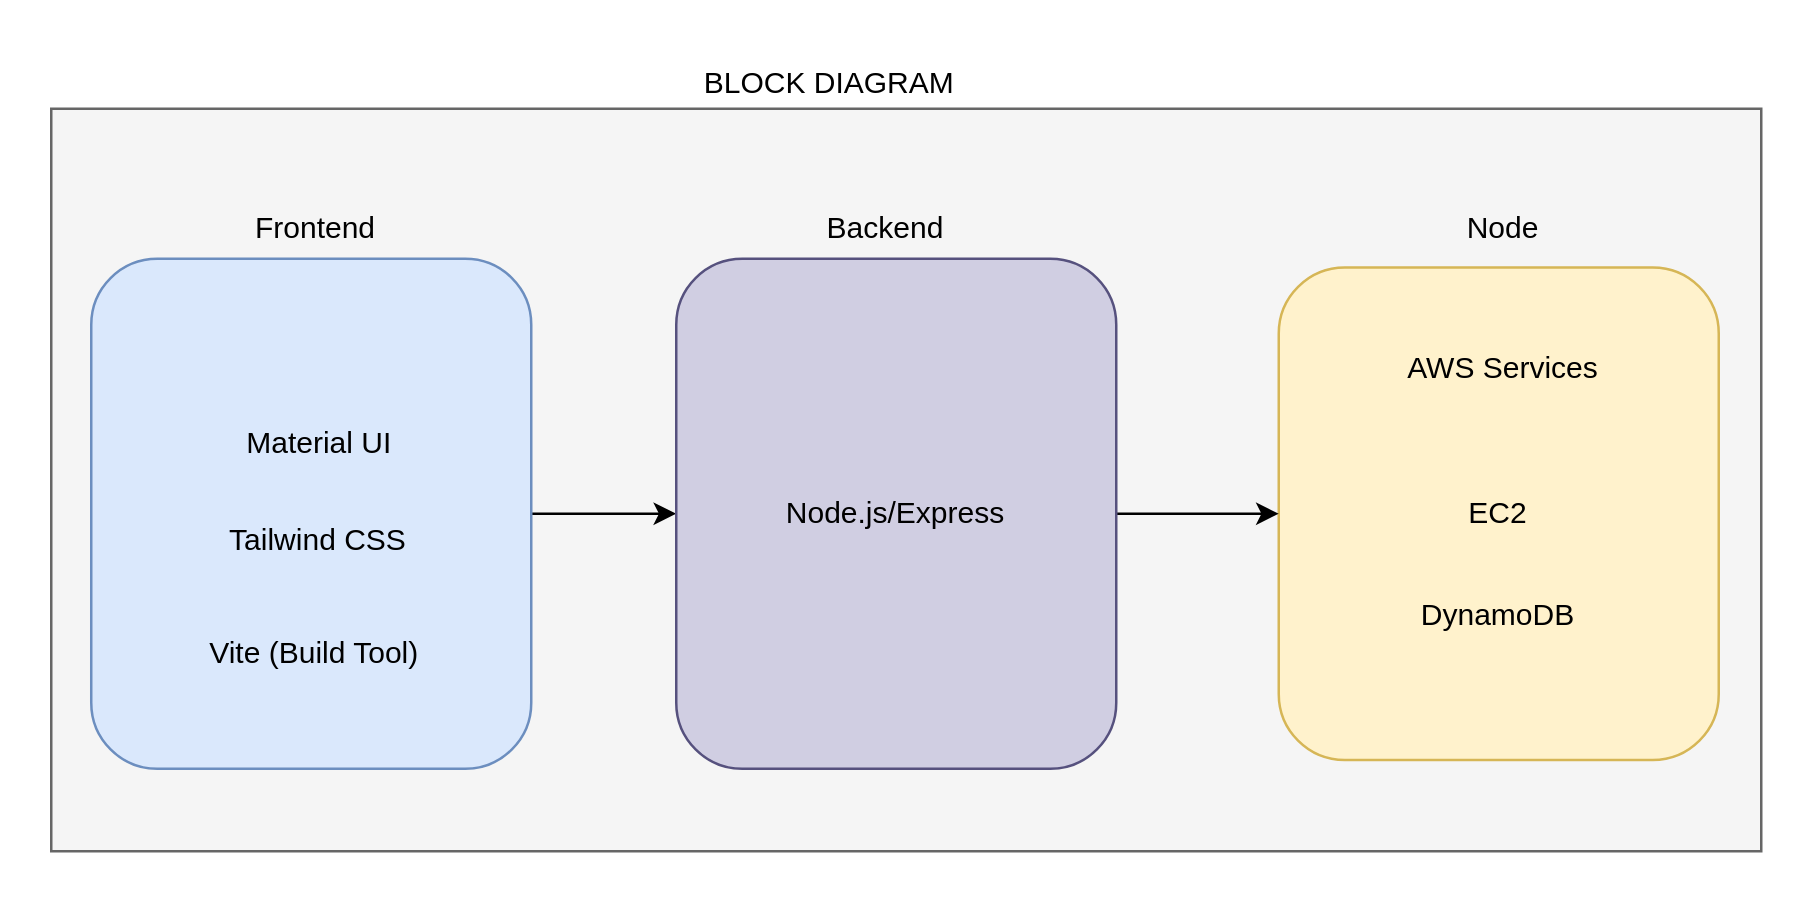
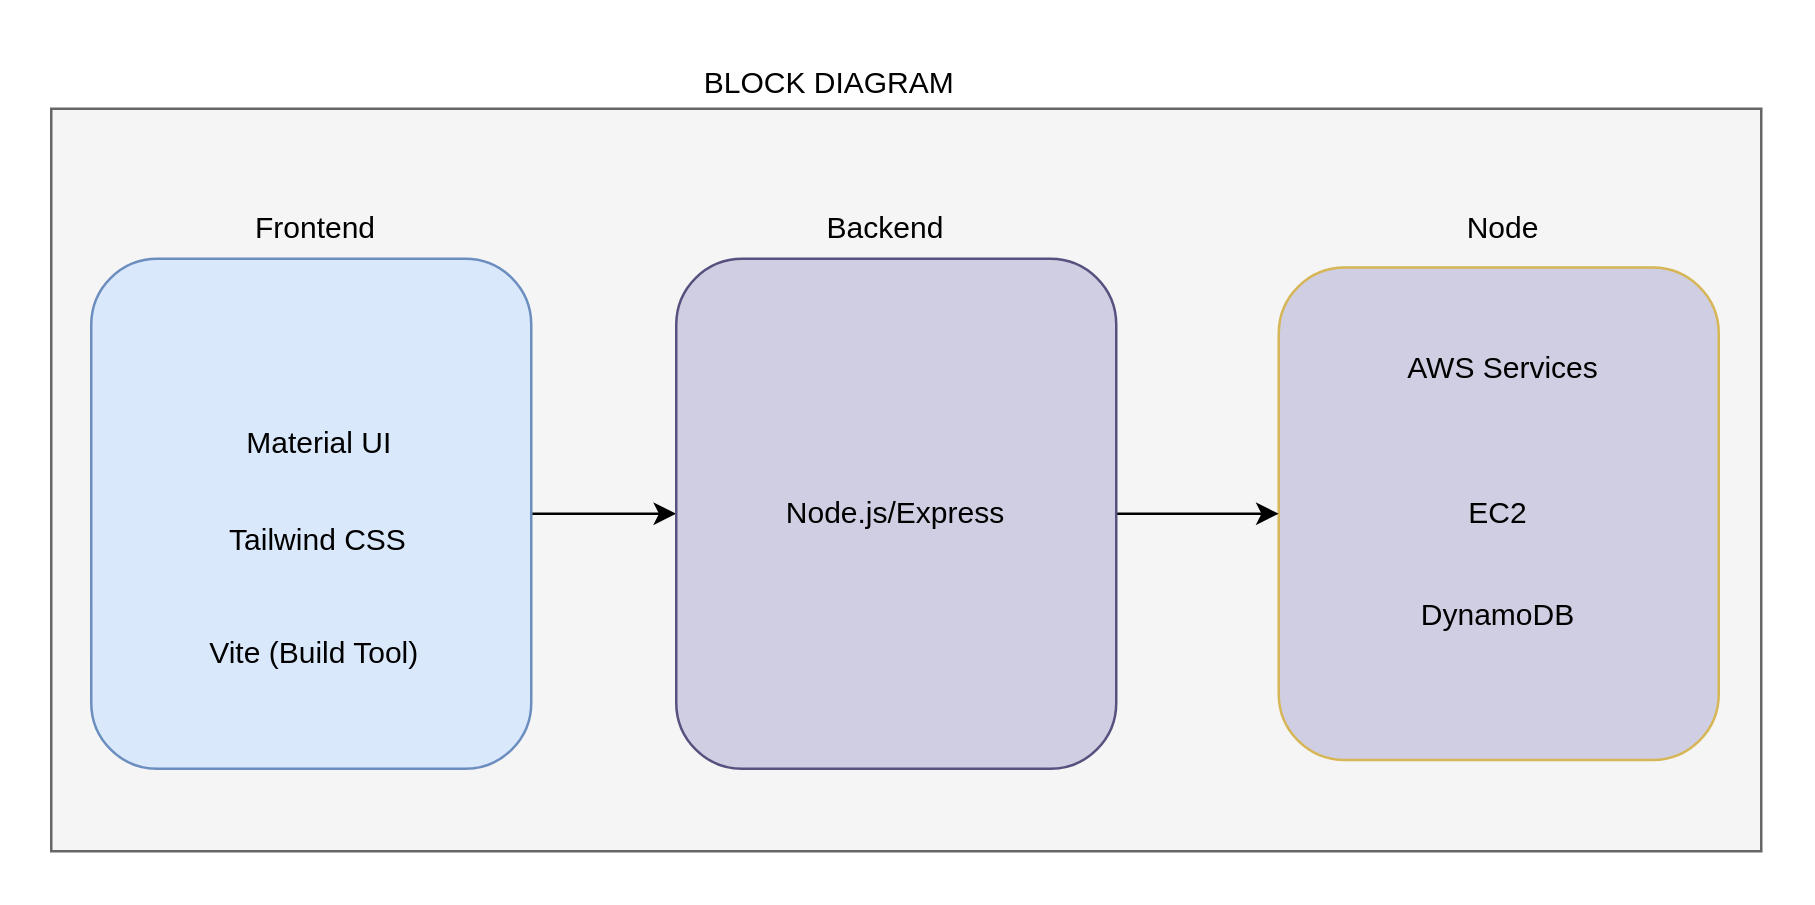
(1499, 514) -> (1499, 514)
